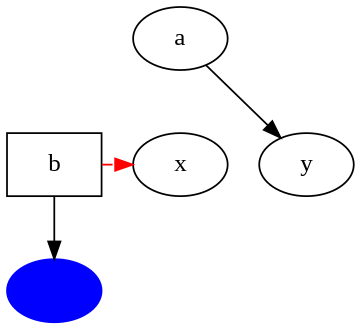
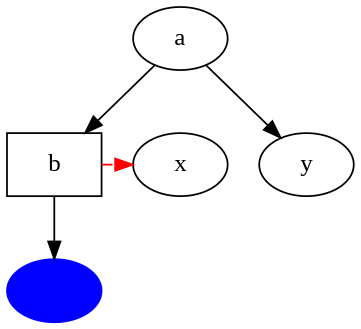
none -> (126, 93)
